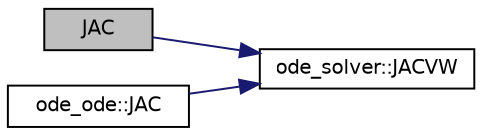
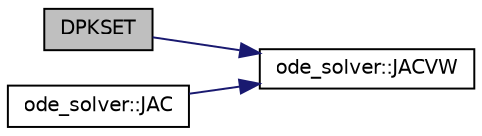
(98, 30) -> (98, 30)
(98, 106) -> (98, 106)
